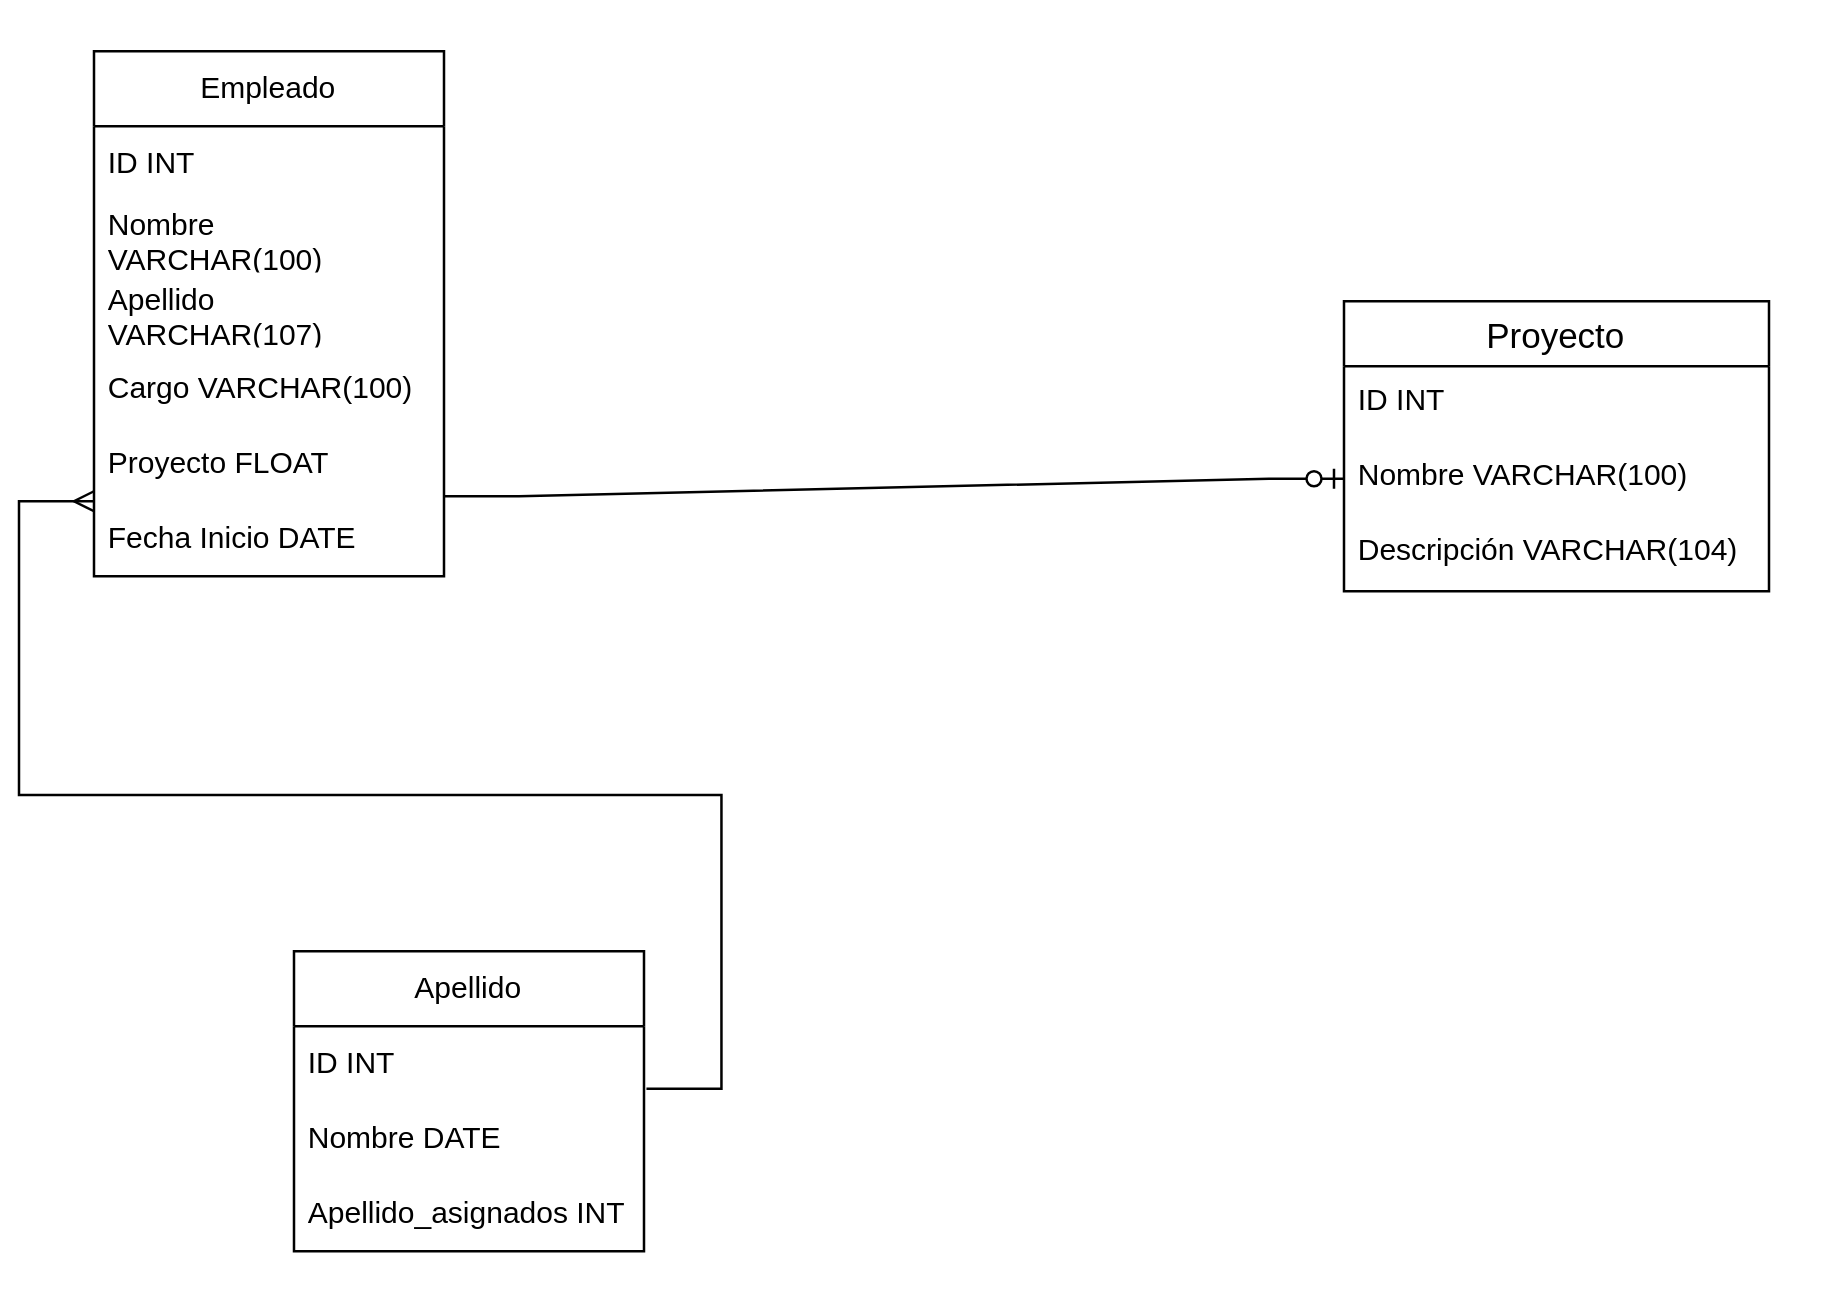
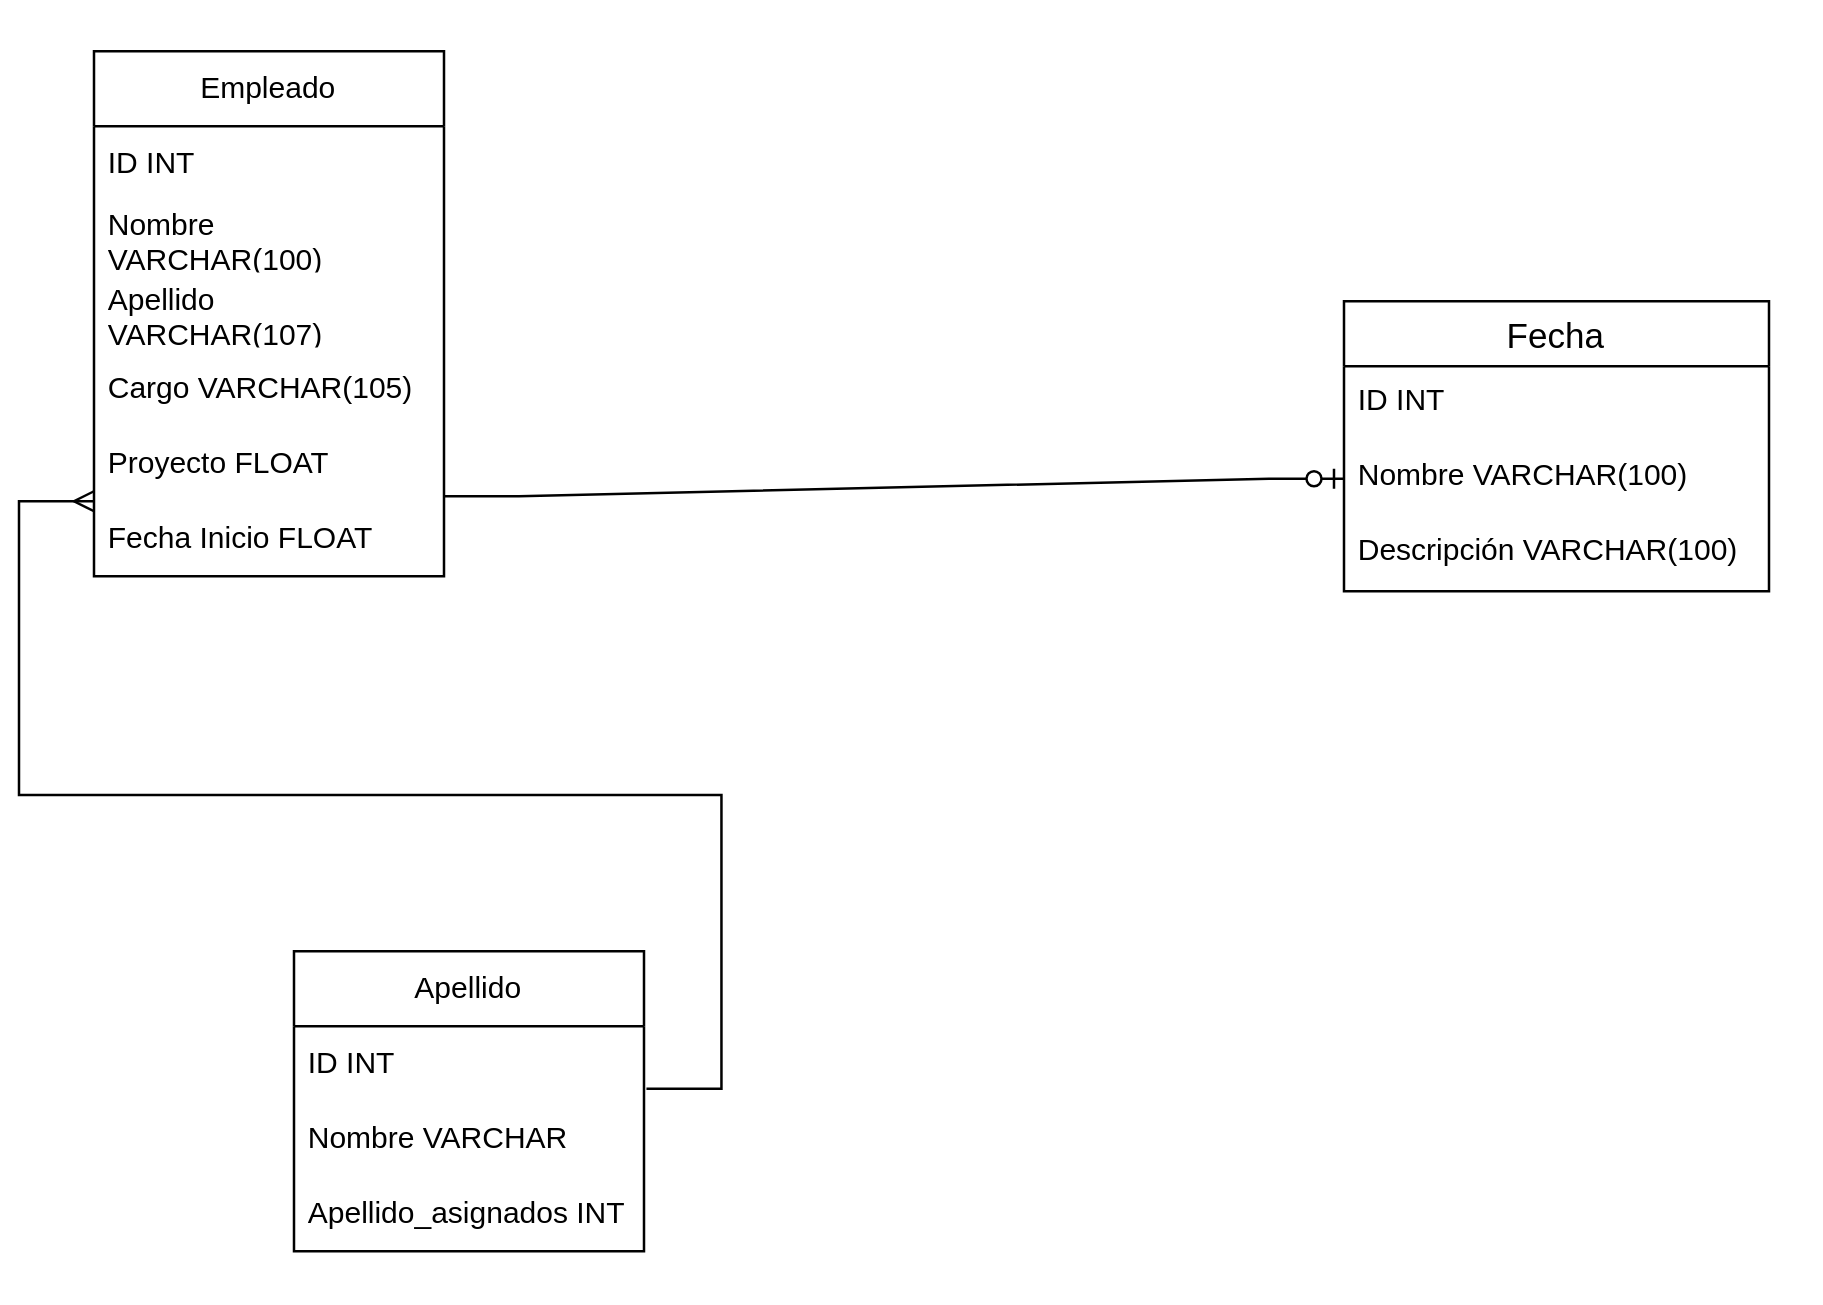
(1555, 336) -> (1555, 336)
(256, 389) -> (256, 389)
(236, 539) -> (244, 539)
(1549, 552) -> (1549, 552)
(397, 1139) -> (422, 1139)
